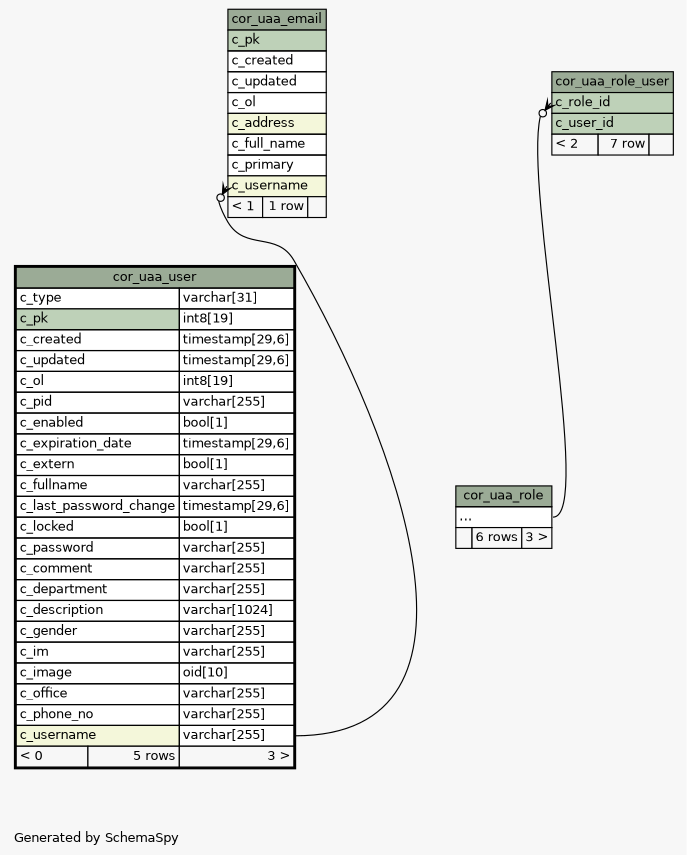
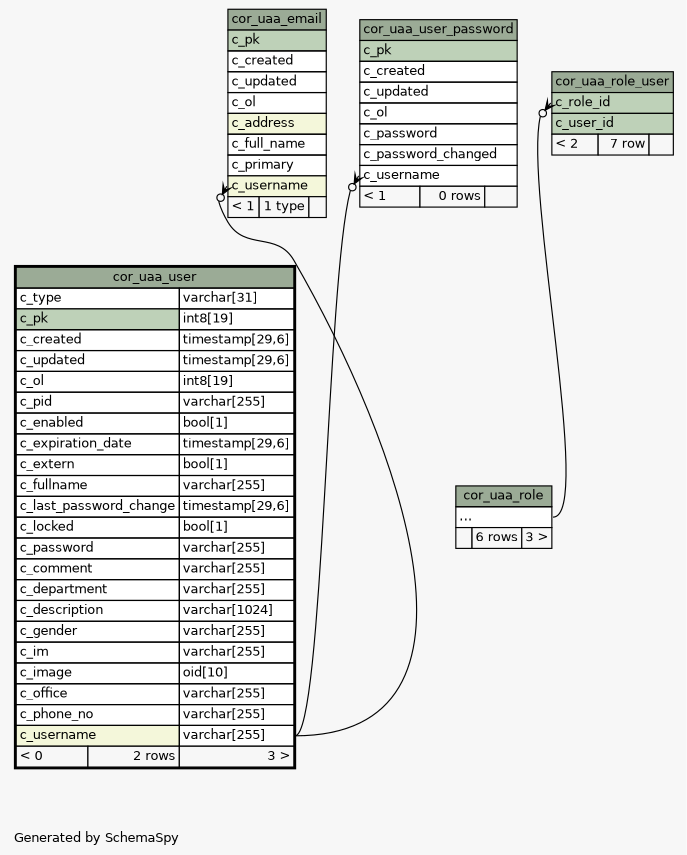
none -> (438, 113)
(286, 207) -> (285, 207)
(154, 756) -> (154, 756)
